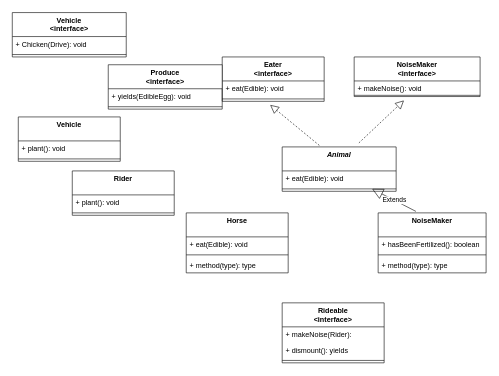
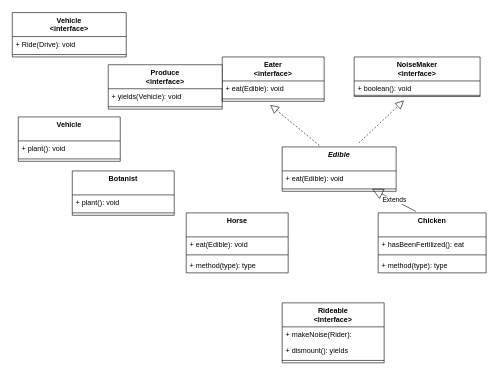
(54, 44) -> (48, 44)
(391, 89) -> (387, 89)
(155, 97) -> (150, 97)
(339, 155) -> (339, 155)
(123, 179) -> (123, 179)
(432, 221) -> (432, 221)
(436, 245) -> (428, 245)
